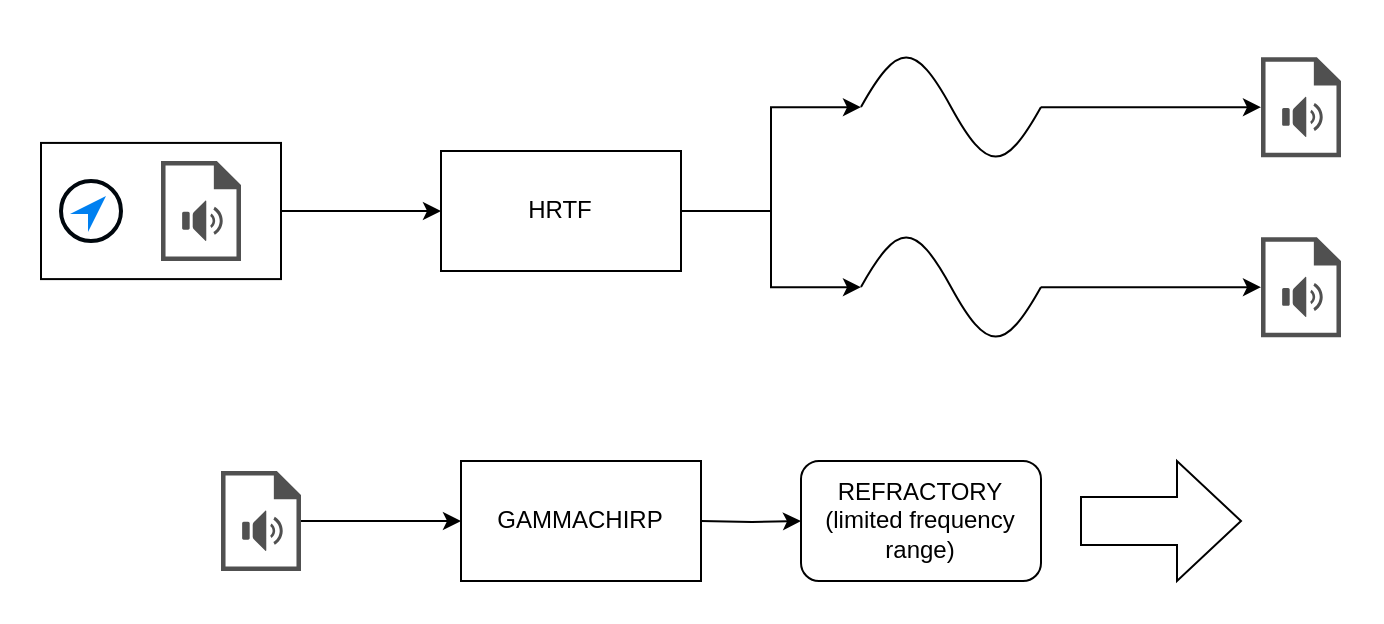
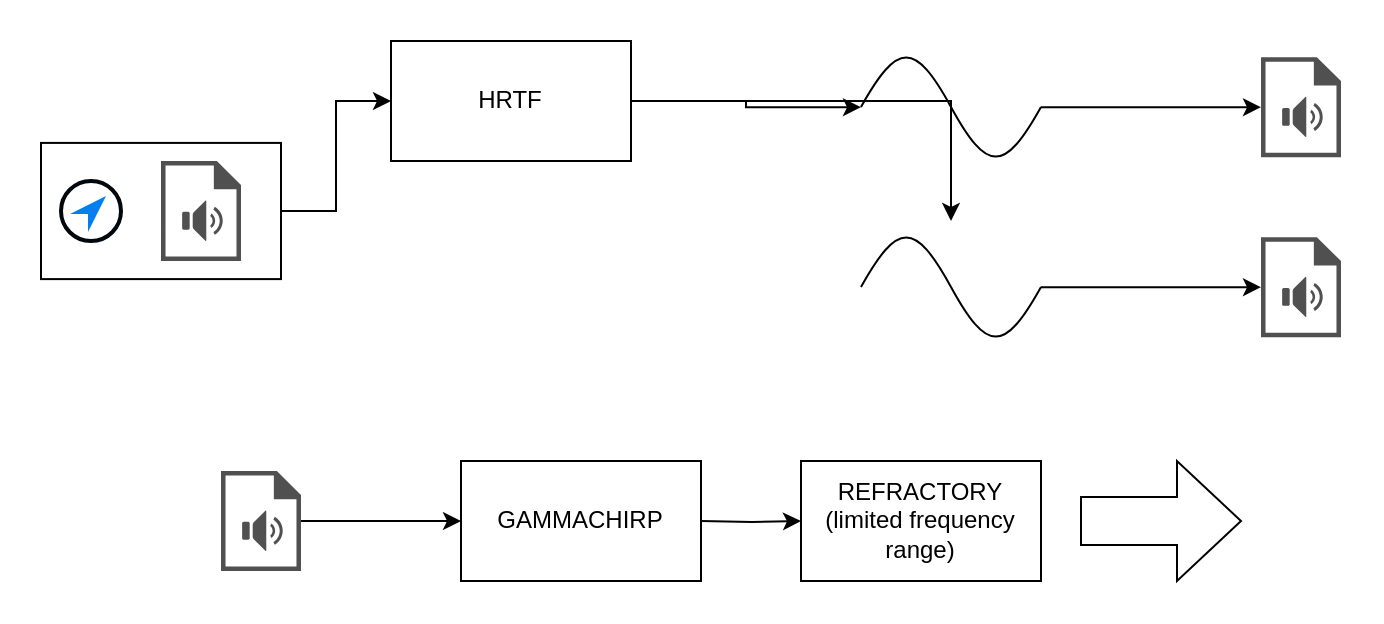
(561, 211) -> (511, 101)
(921, 521) -> (921, 521)
